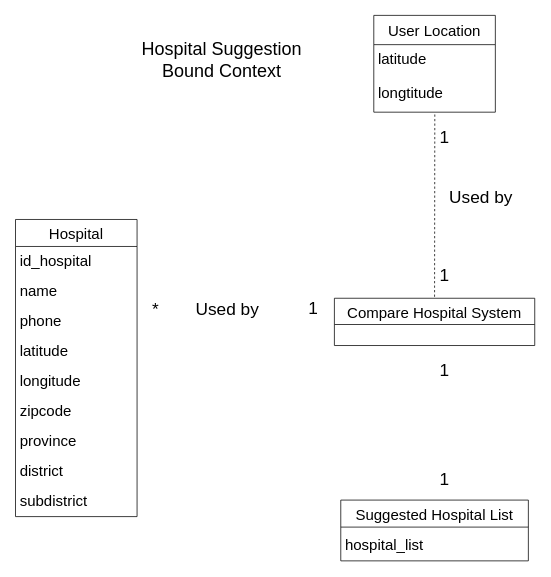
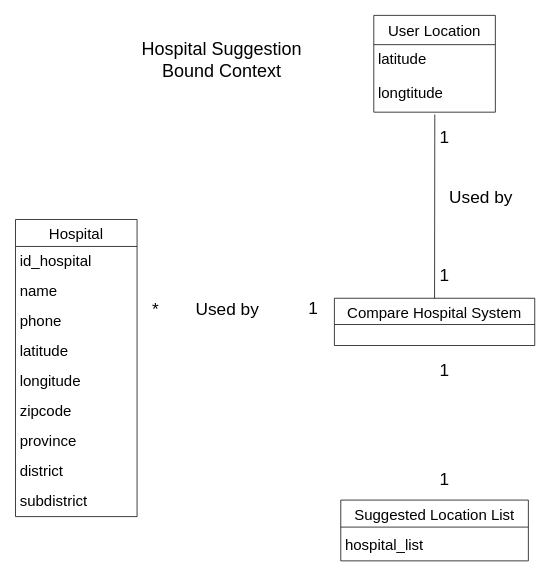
(434, 206) -> (434, 206)
(434, 515) -> (434, 515)
